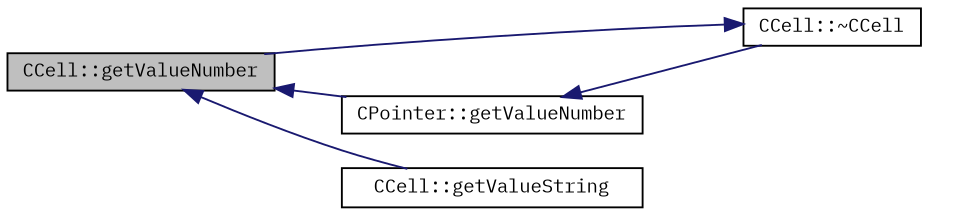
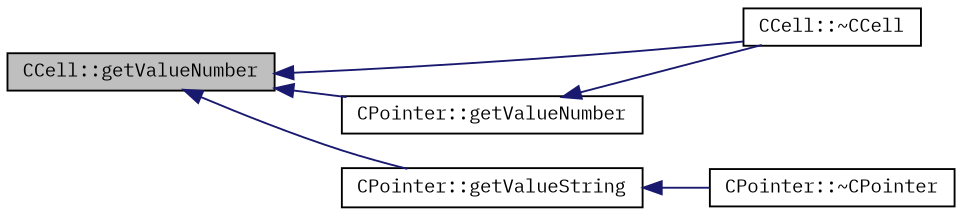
(494, 36) -> (519, 60)
(492, 188) -> (492, 188)
none -> (832, 188)
